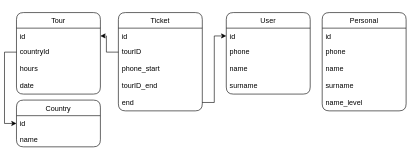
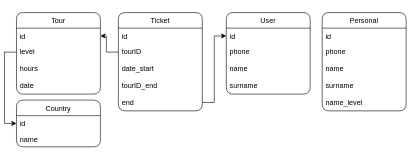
(38, 52) -> (28, 52)
(144, 68) -> (142, 68)
